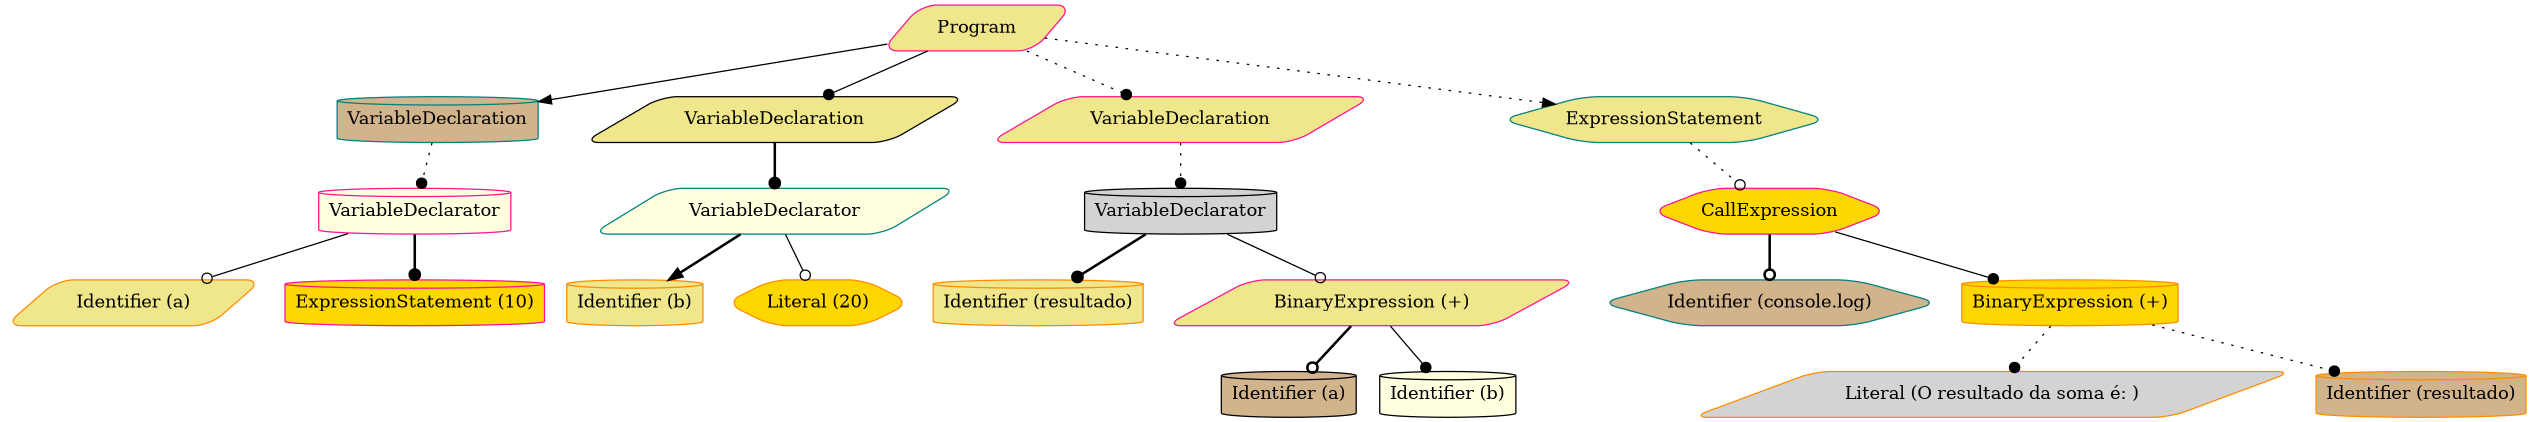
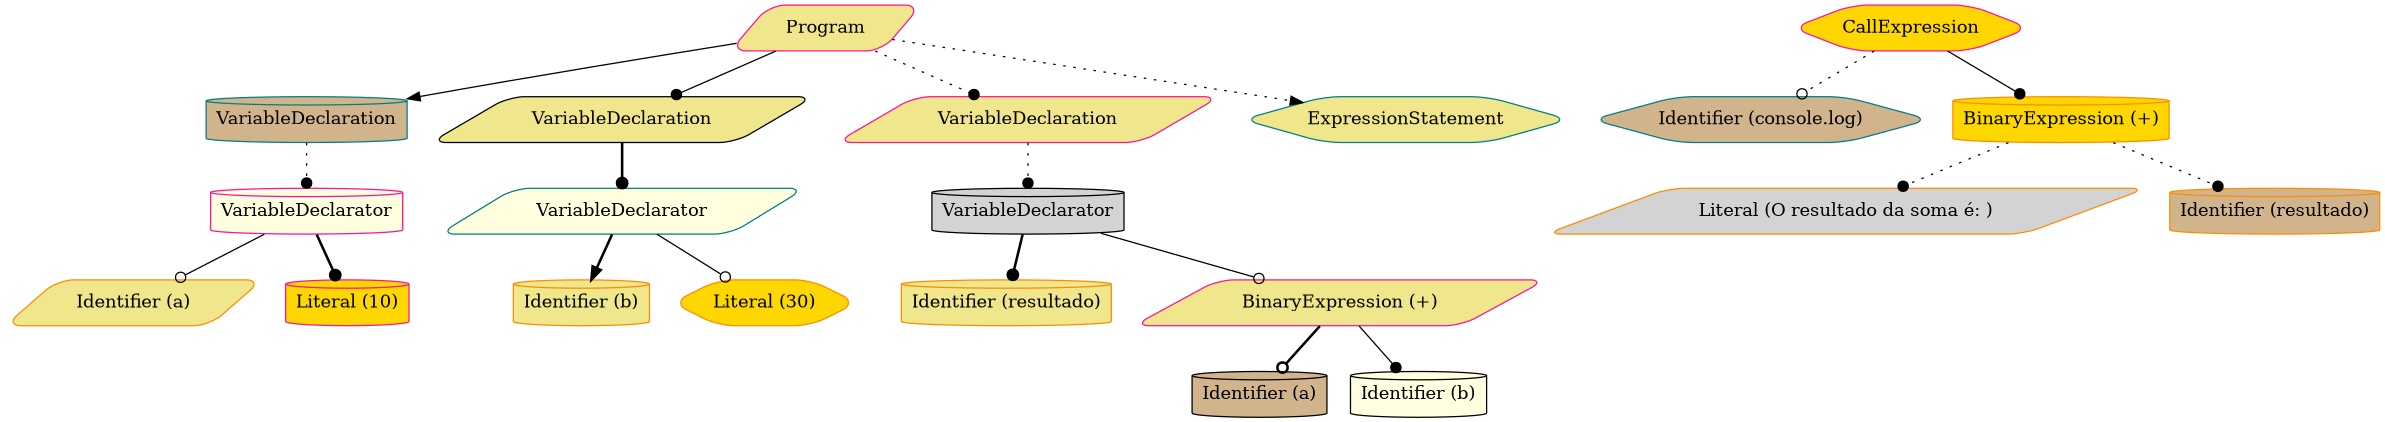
(1713, 162) -> none
(1770, 252) -> (1840, 71)
(415, 303) -> (347, 303)
(818, 303) -> (765, 303)
